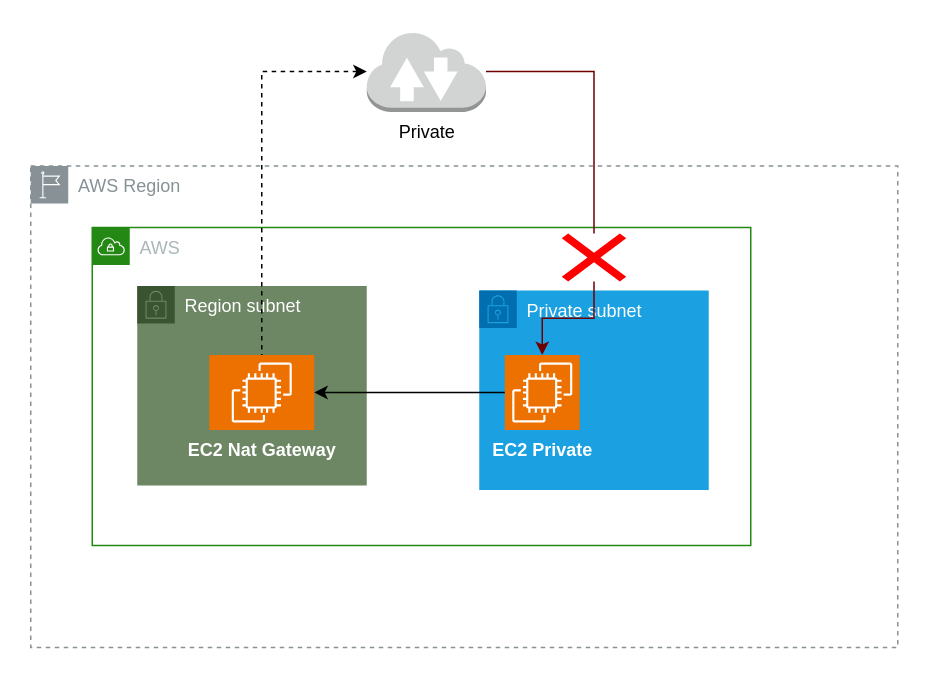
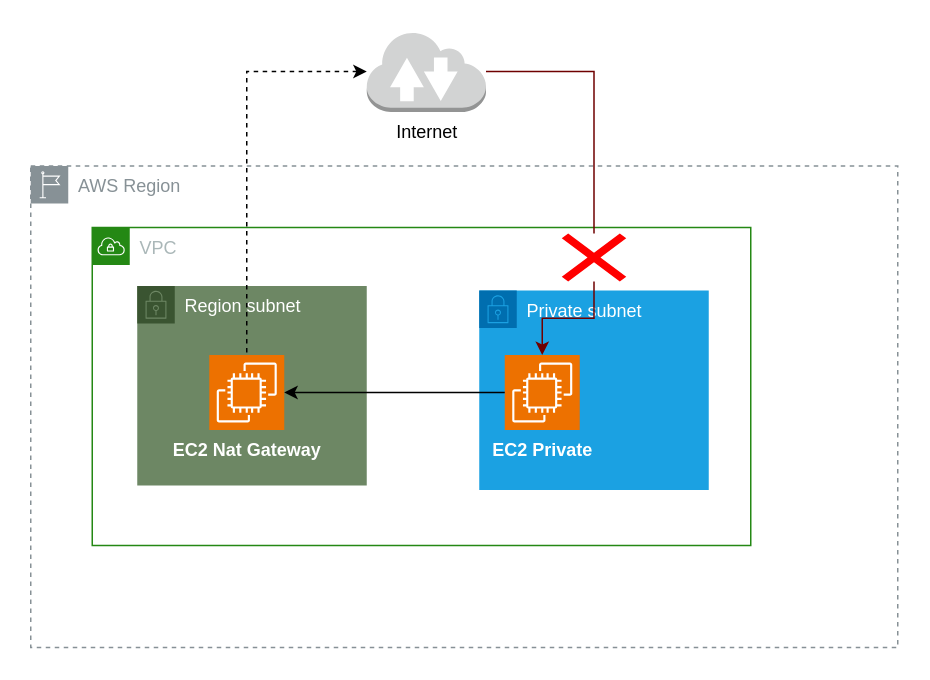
(428, 133) -> (428, 133)
(155, 249) -> (155, 249)
(262, 392) -> (247, 392)
